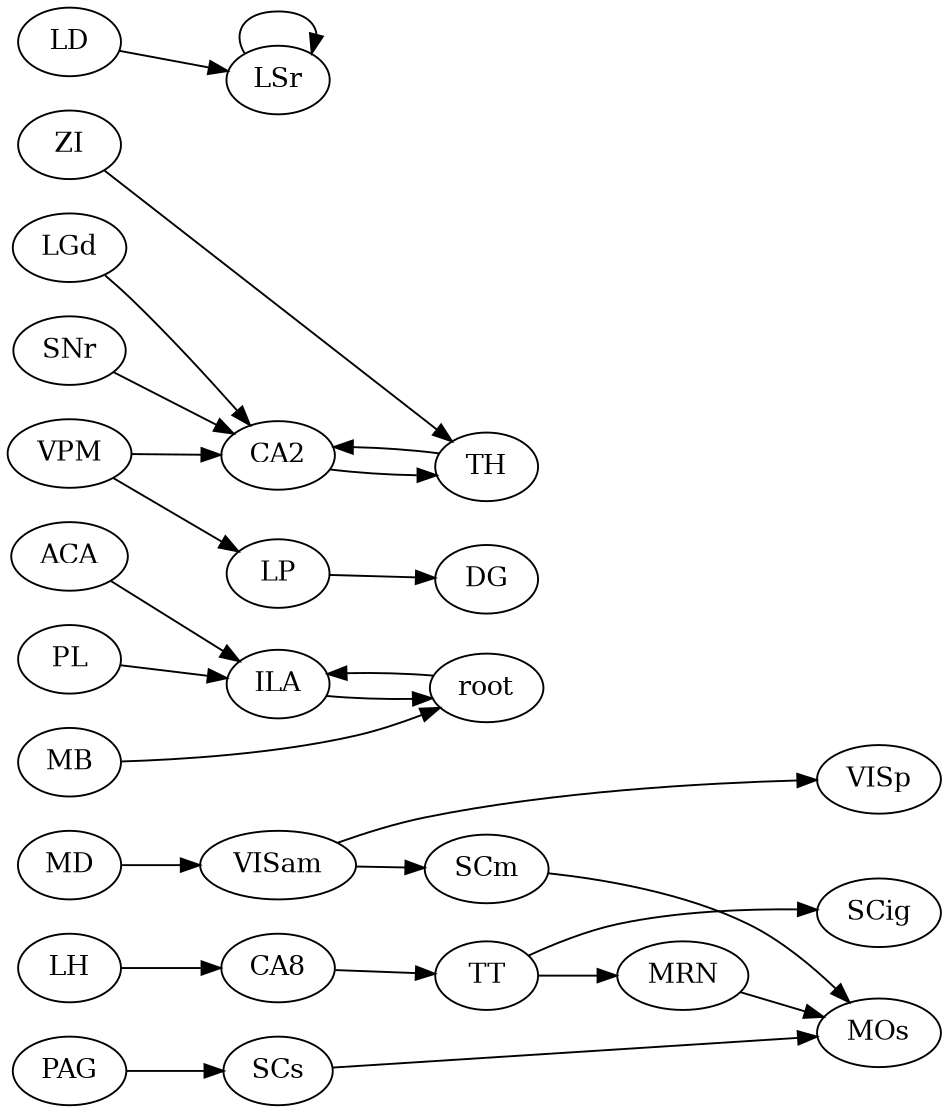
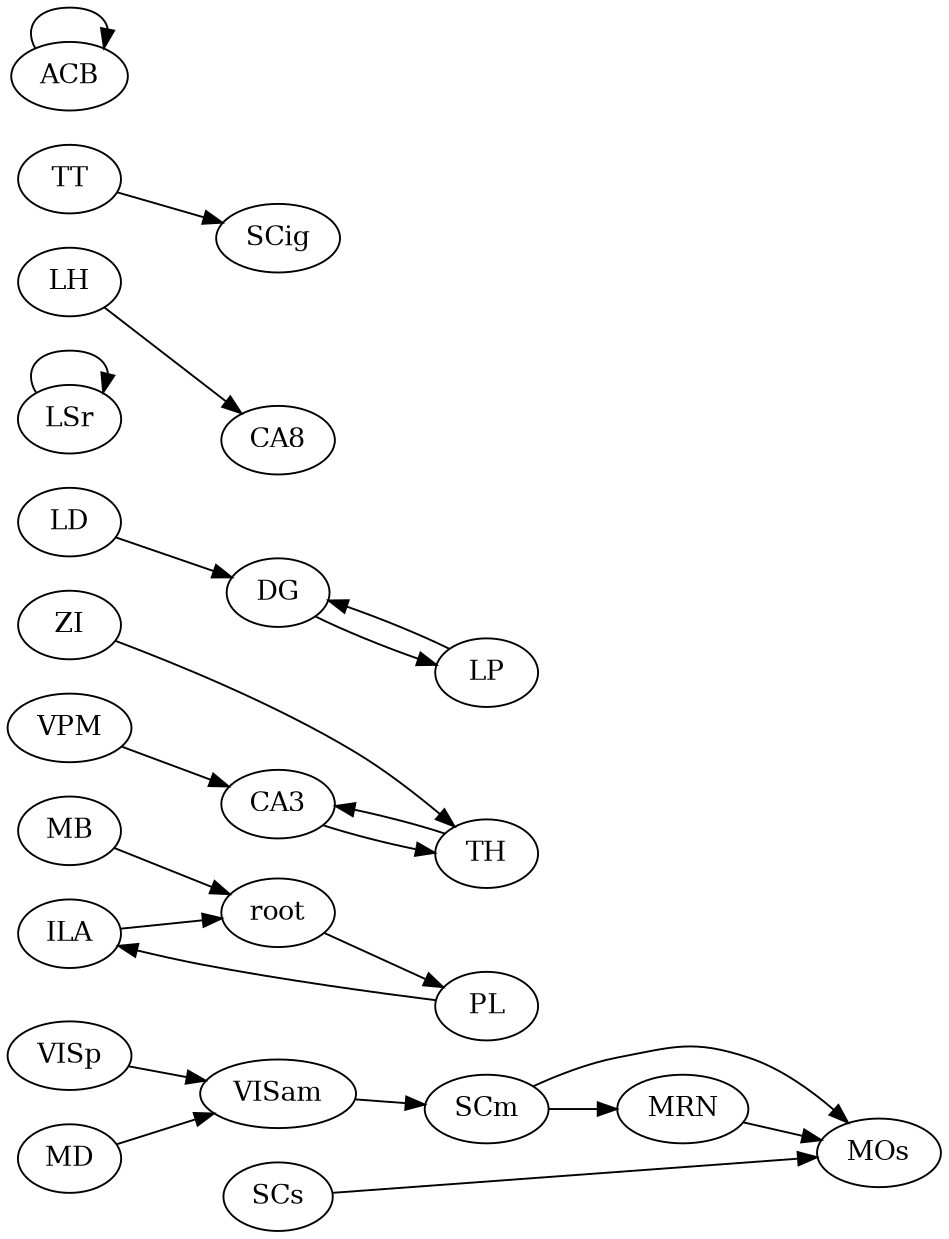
(164, 59) -> (165, 554)
none -> (70, 76)
(70, 248) -> none
(70, 351) -> none
(278, 455) -> (278, 804)
(168, 510) -> (366, 639)
(70, 556) -> none
(390, 673) -> (375, 956)
(565, 796) -> (157, 1072)
(376, 972) -> none
(568, 976) -> (573, 1109)
(70, 1071) -> none
